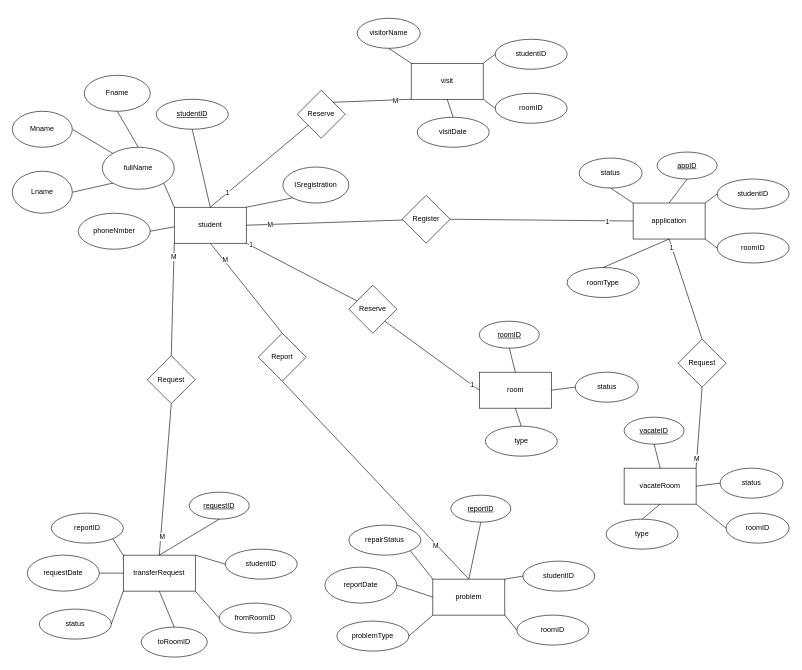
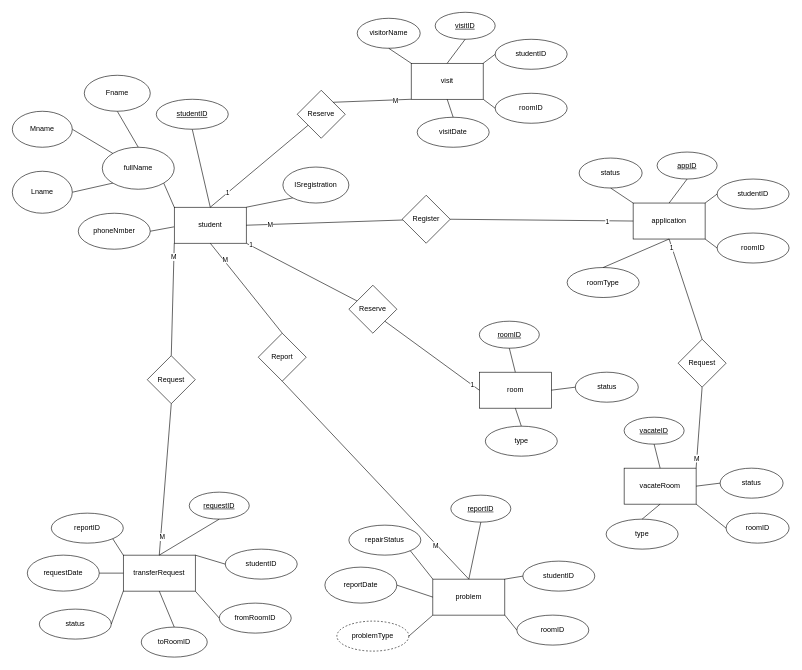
none -> (465, 26)
none -> (456, 51)
(373, 636) -> (373, 636)
